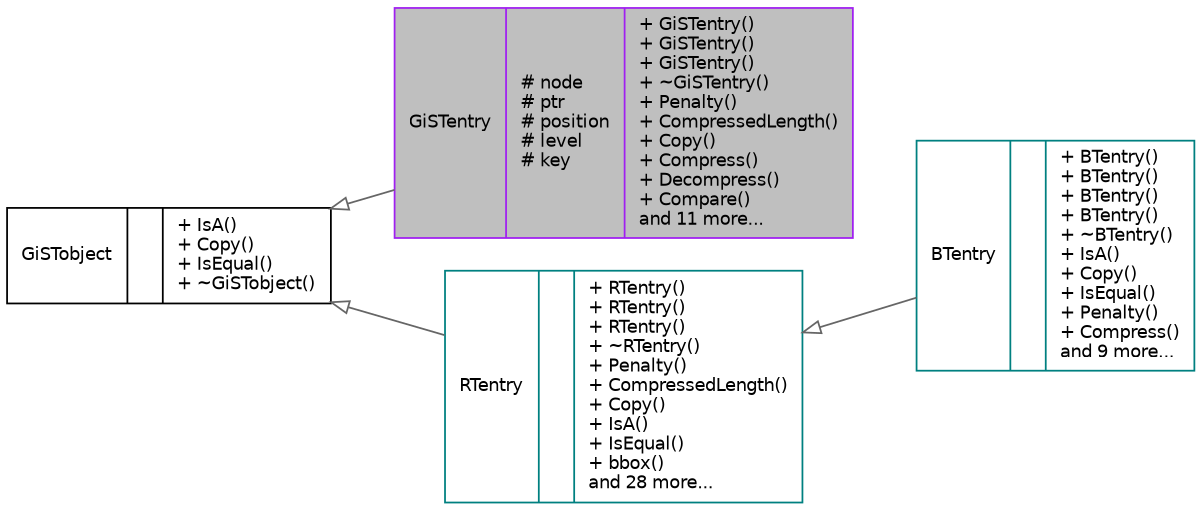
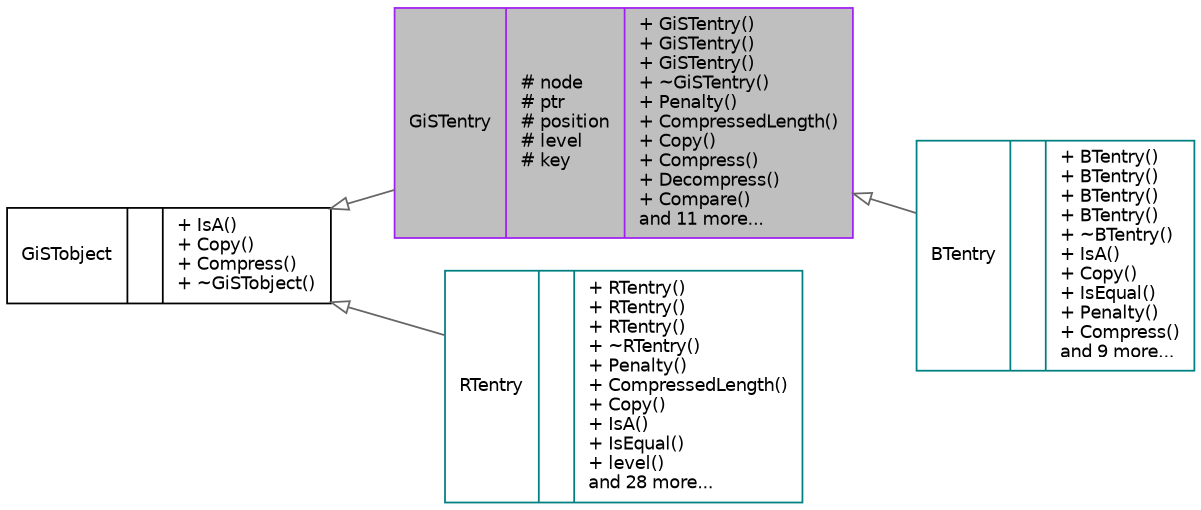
(226, 265) -> (237, 265)
(868, 312) -> (893, 206)
(626, 464) -> (626, 464)
